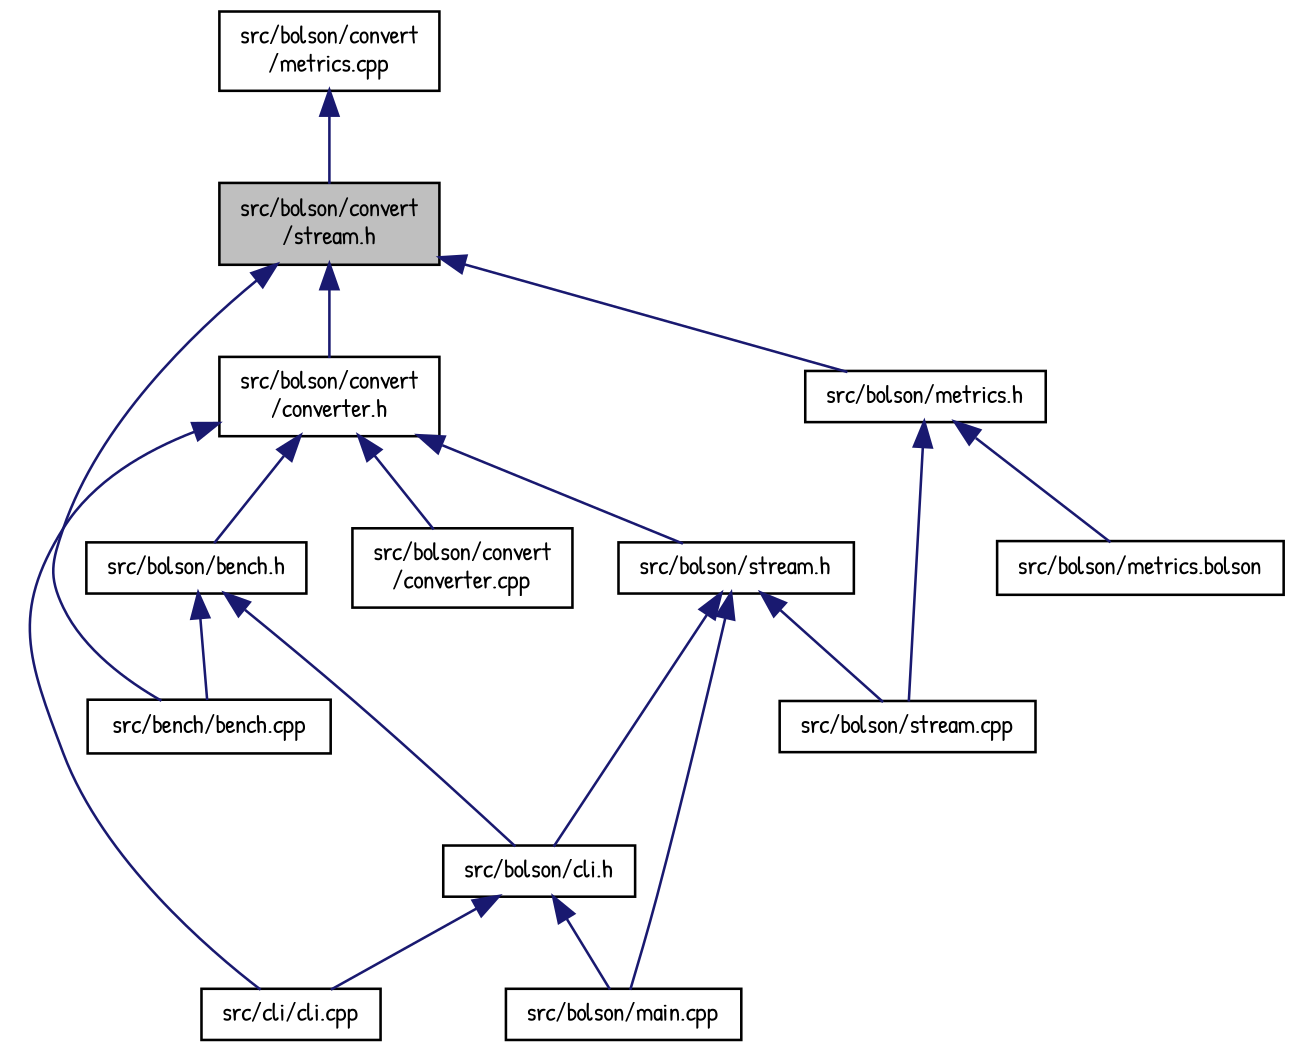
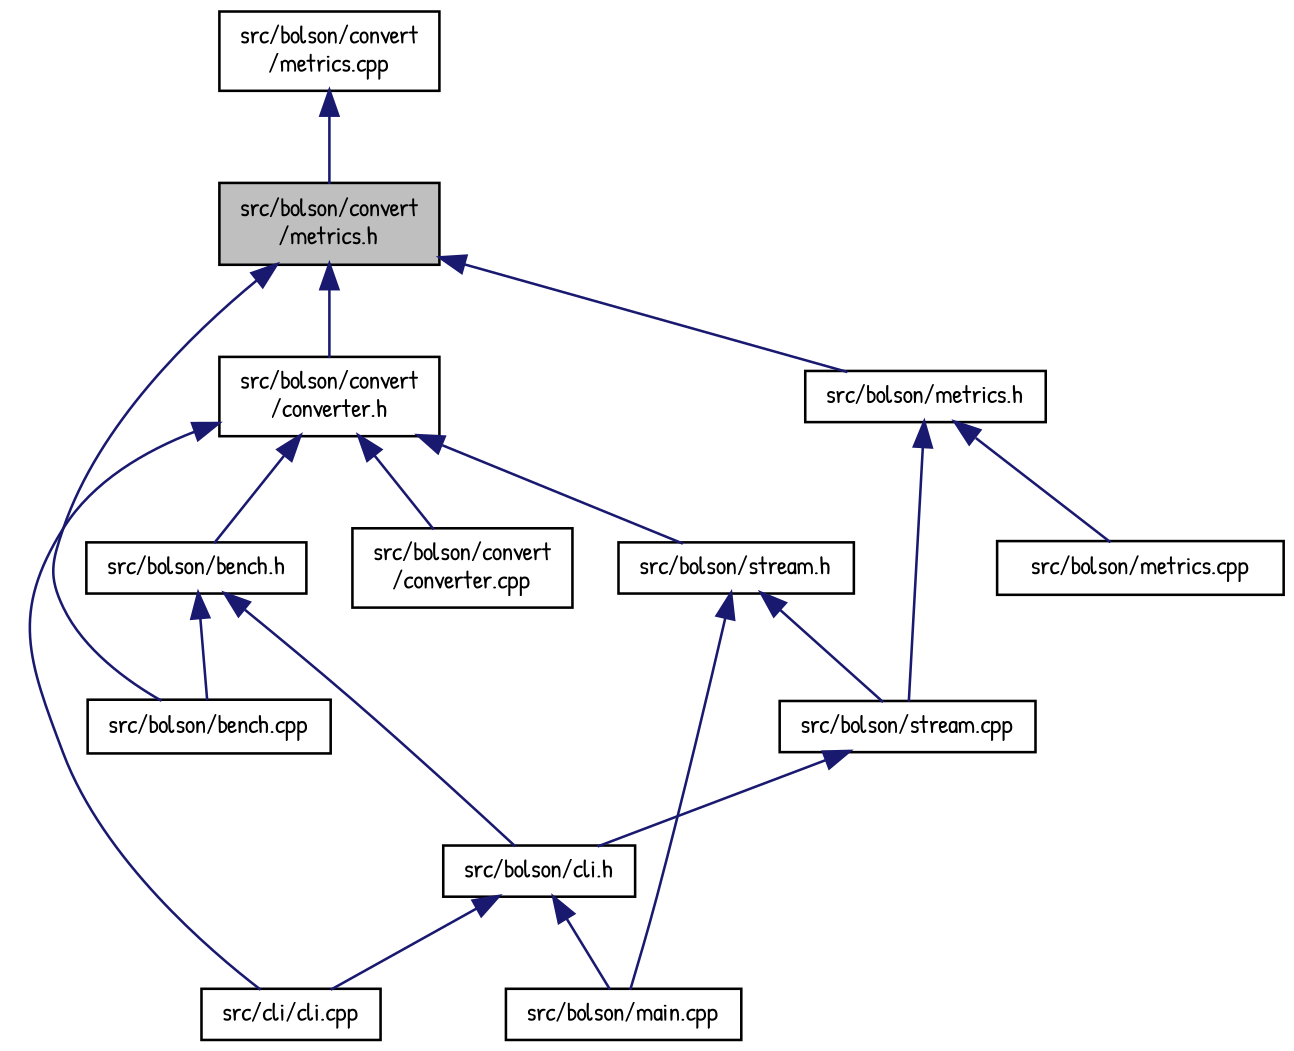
(329, 224) -> (329, 224)
(1140, 568) -> (1140, 568)
(209, 727) -> (209, 727)
(630, 731) -> (712, 803)
